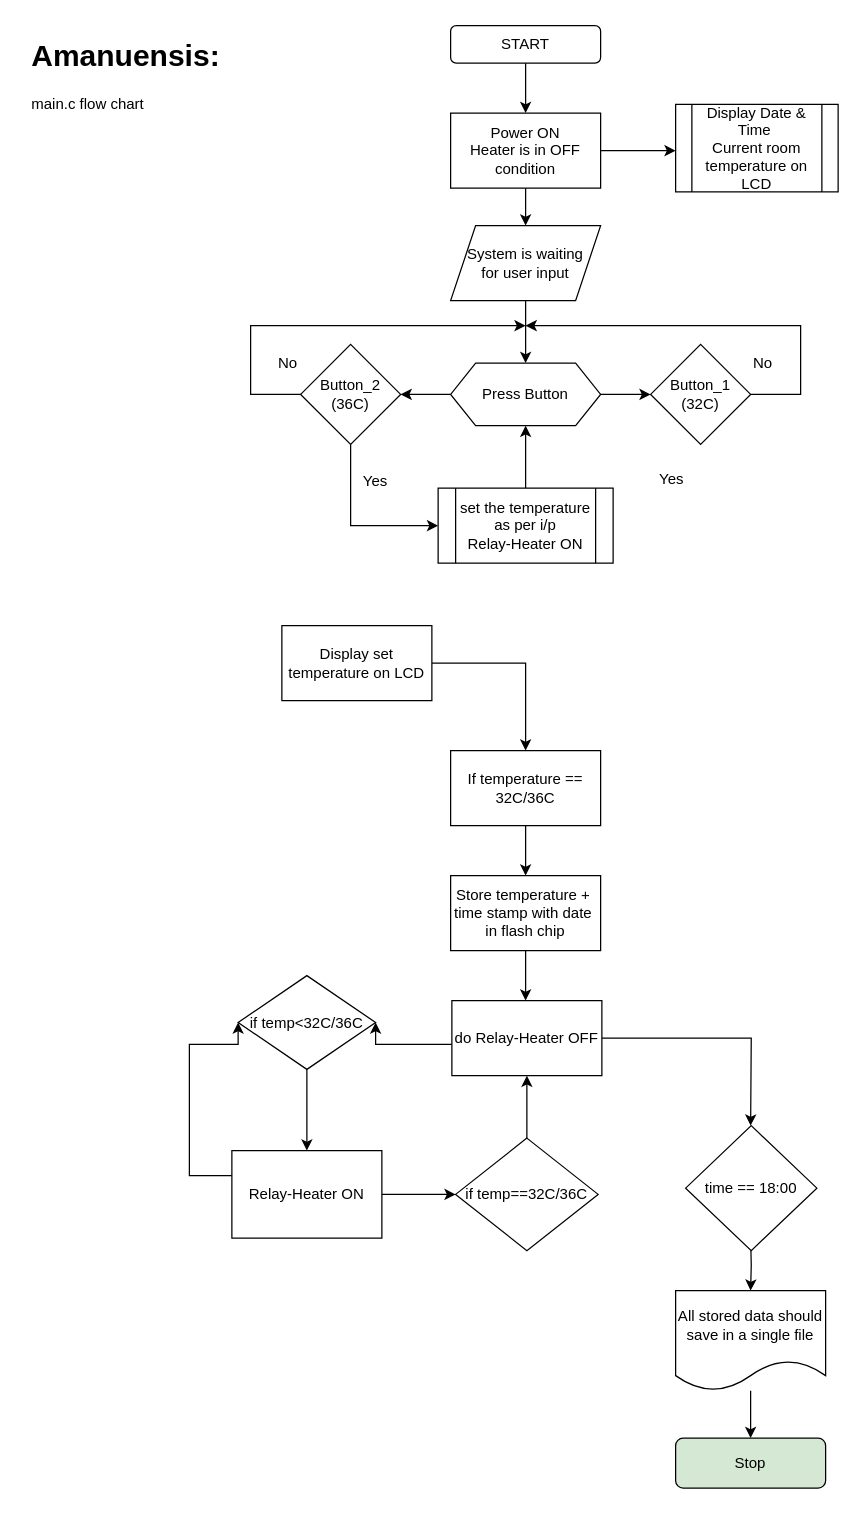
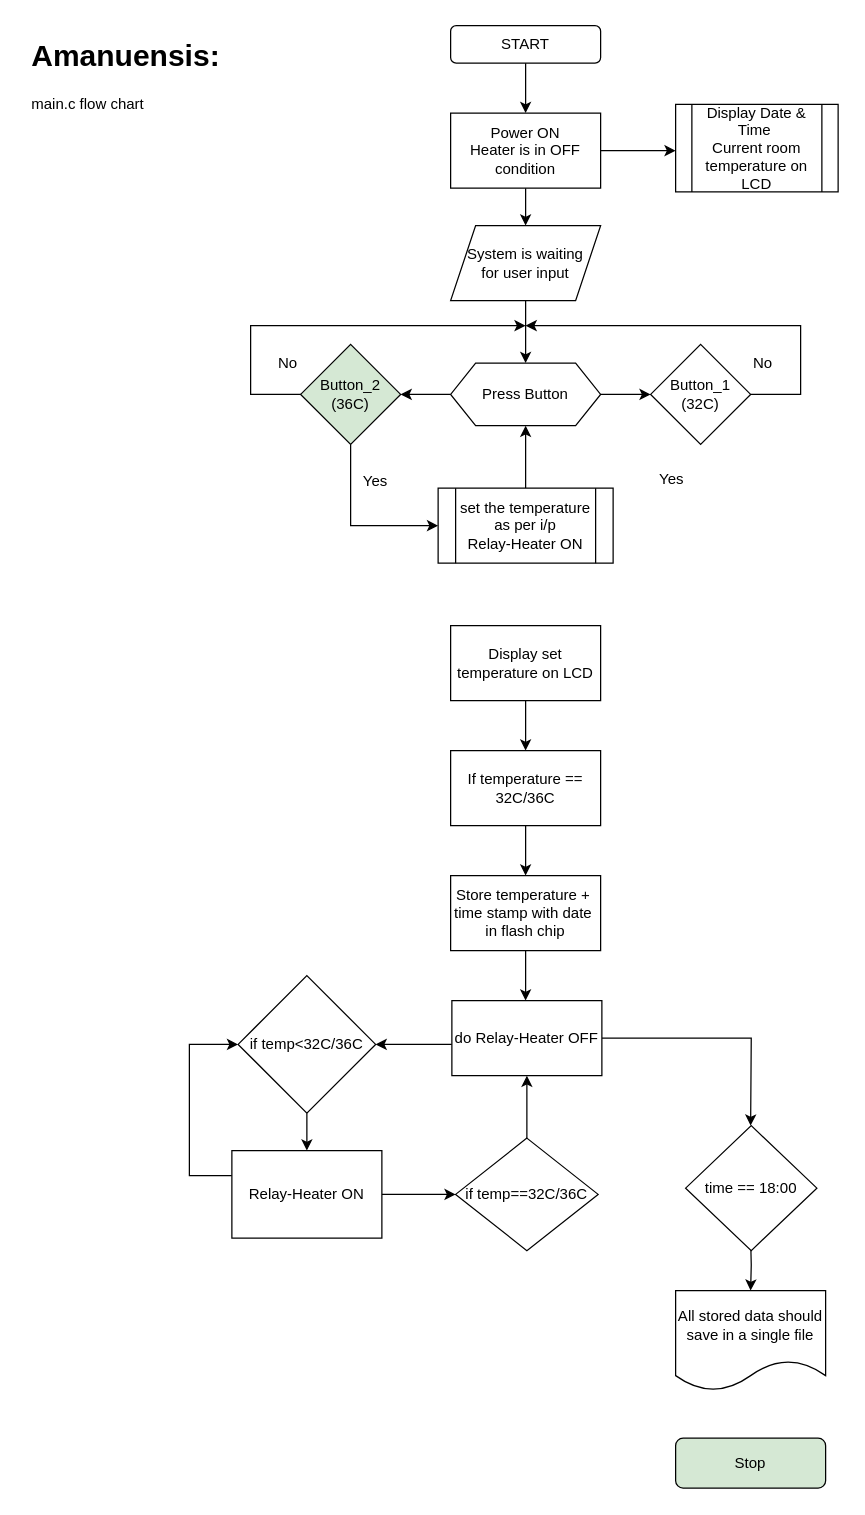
(351, 394) -> (351, 394)
(357, 663) -> (526, 663)
(307, 1023) -> (307, 1044)
(751, 1413) -> none
